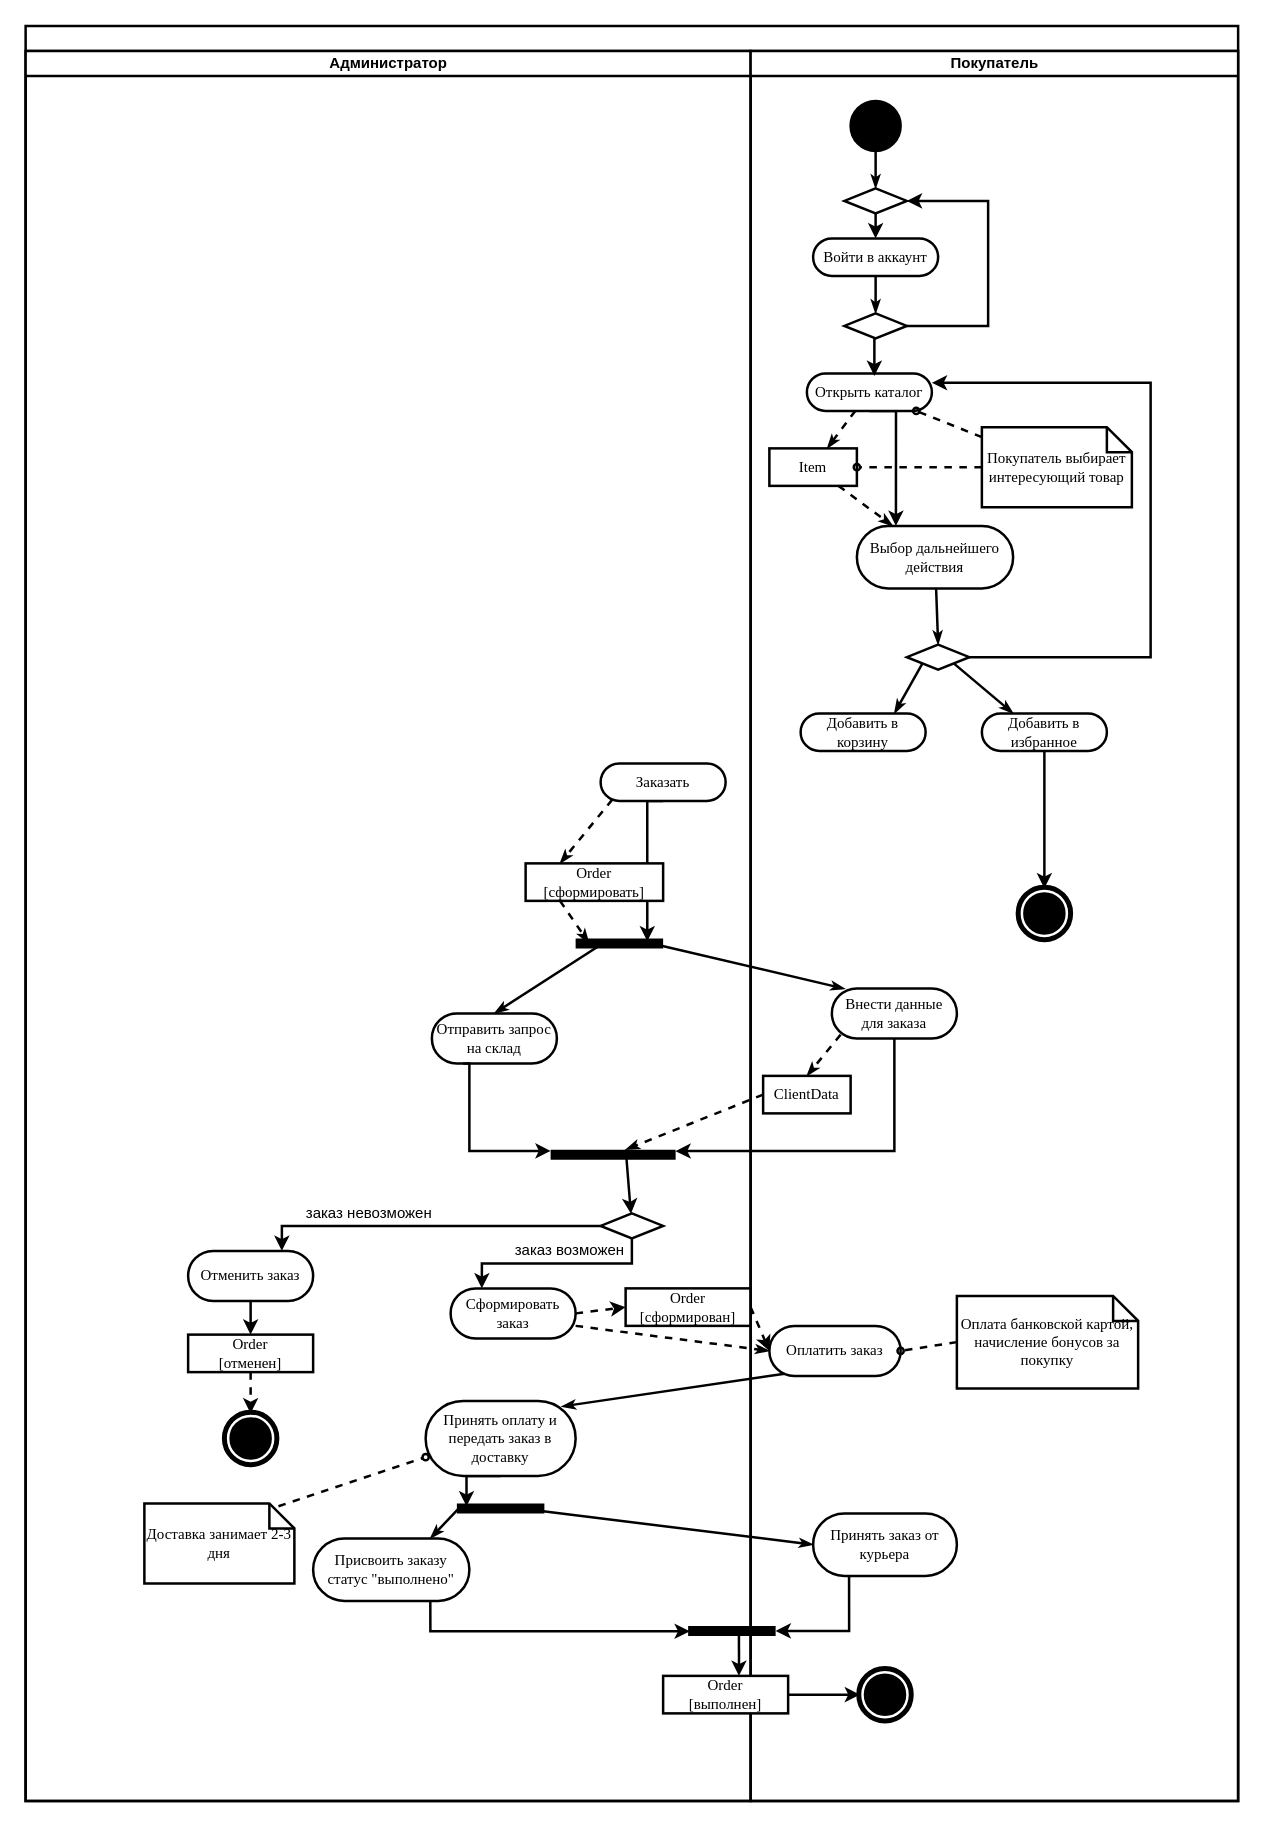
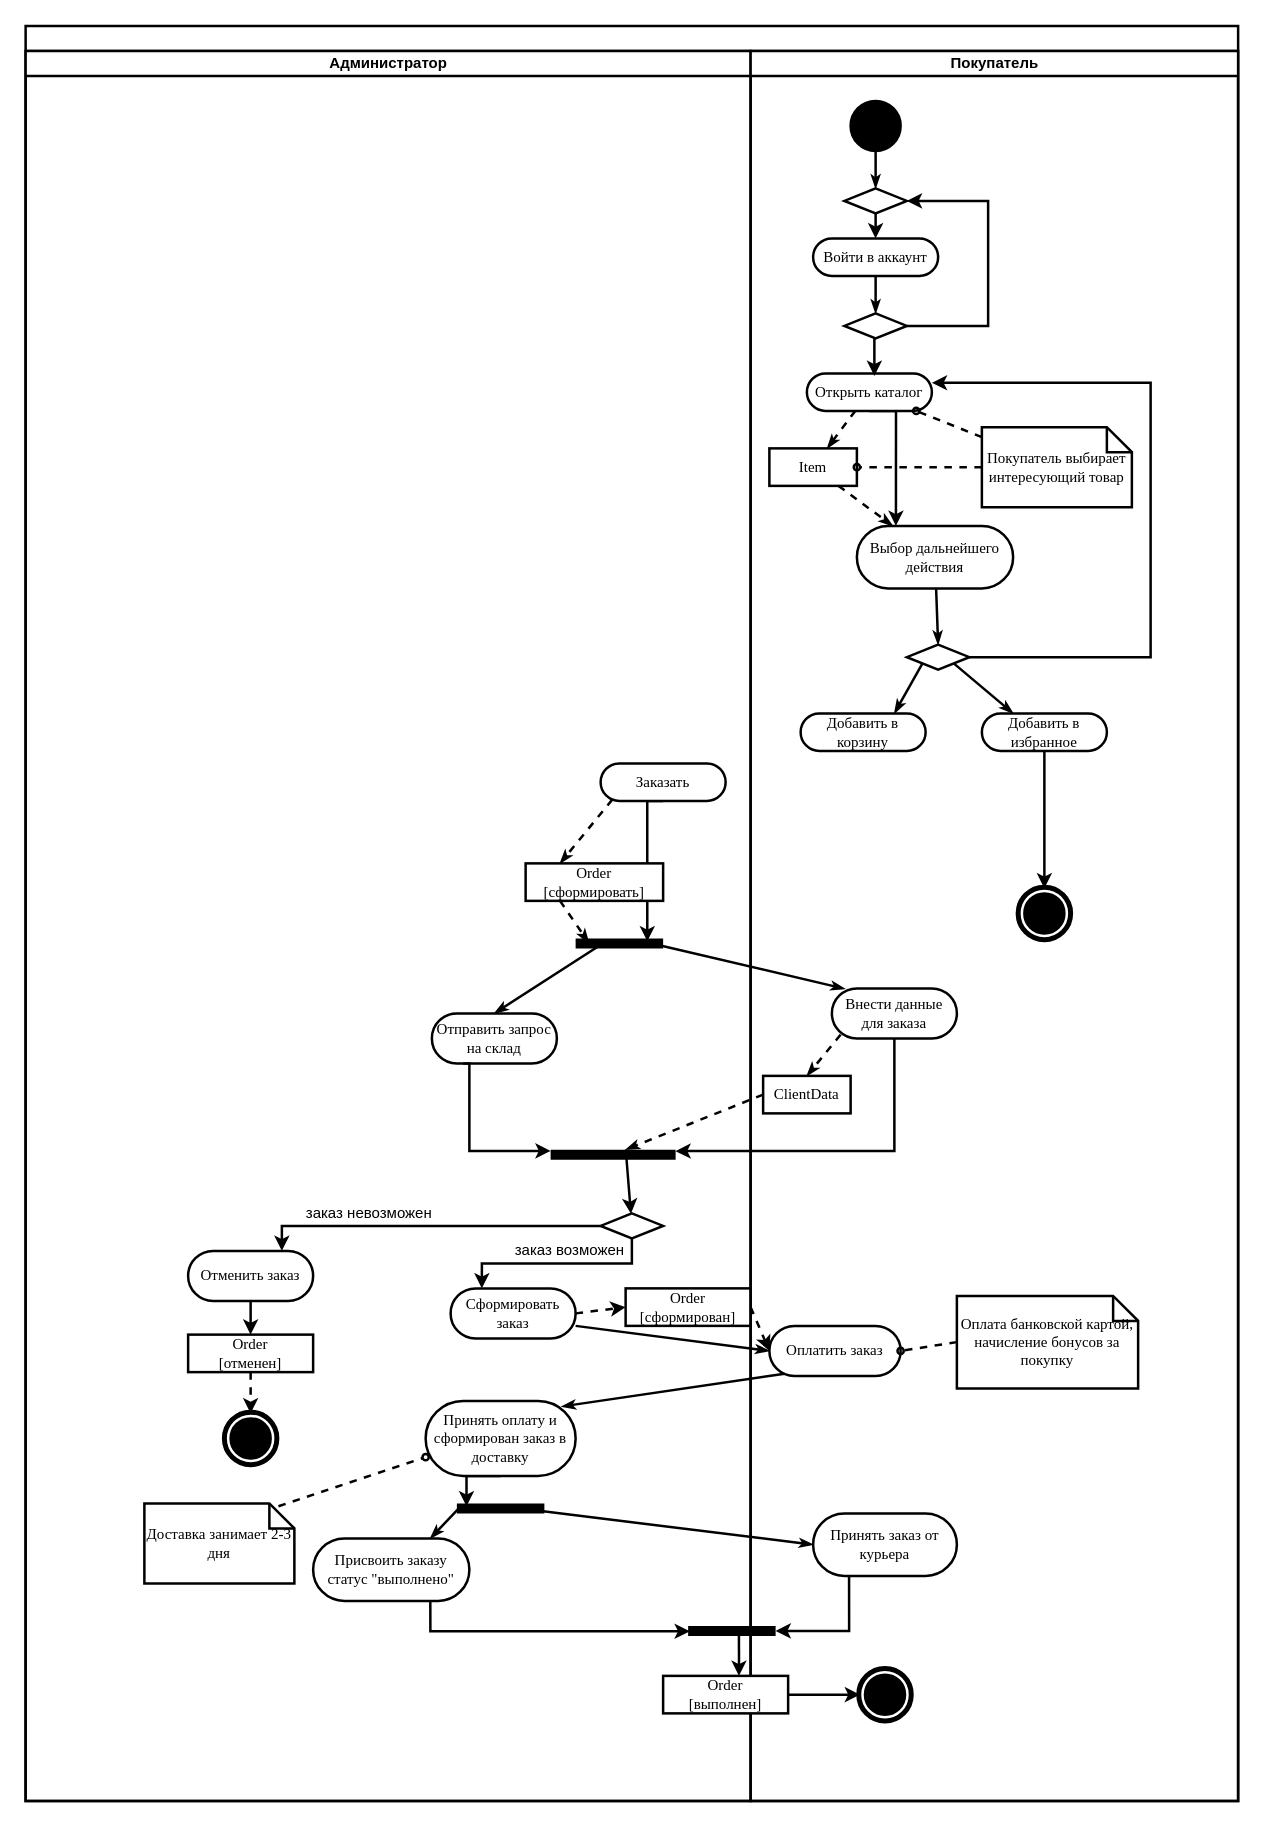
(666, 1337) -> (666, 1337)
(501, 1438) -> (501, 1438)
